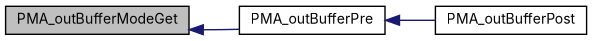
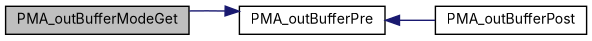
(221, 30) -> (207, 11)
